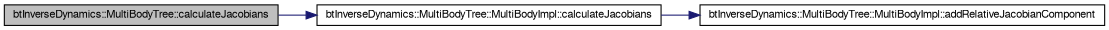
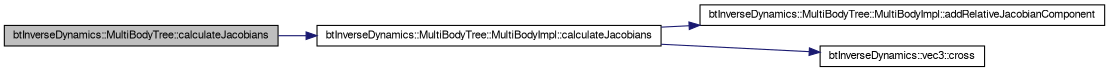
none -> (902, 56)
